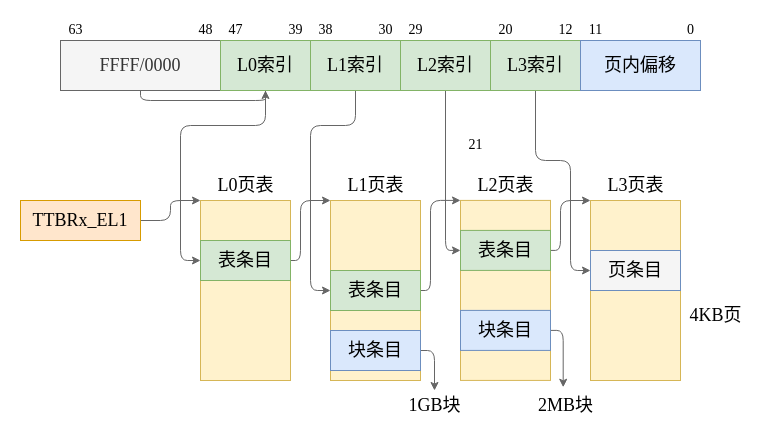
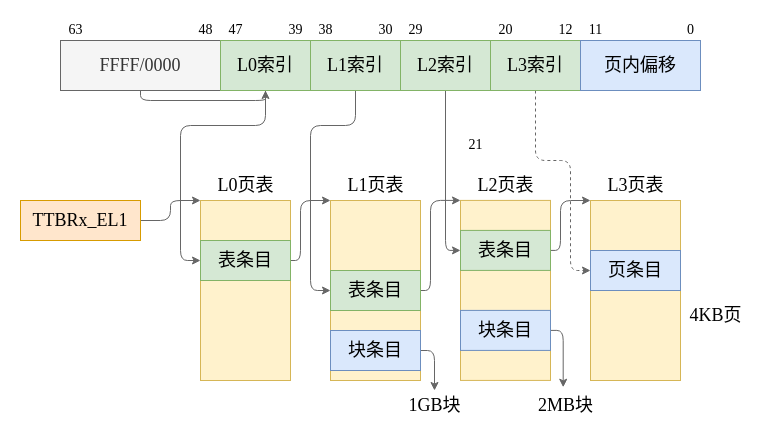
(571, 176) -> (571, 176)
(636, 271) -> (636, 271)
